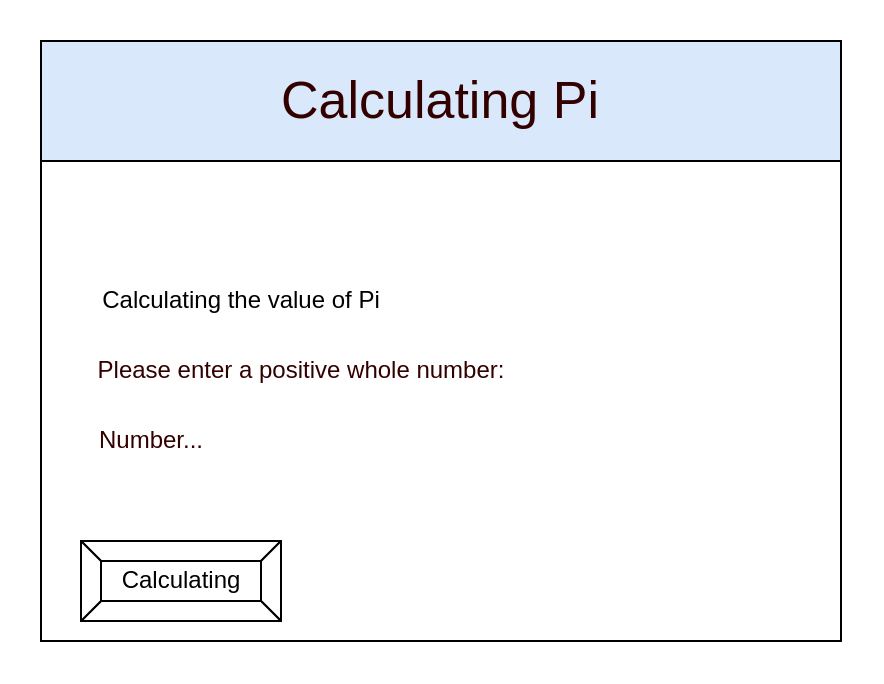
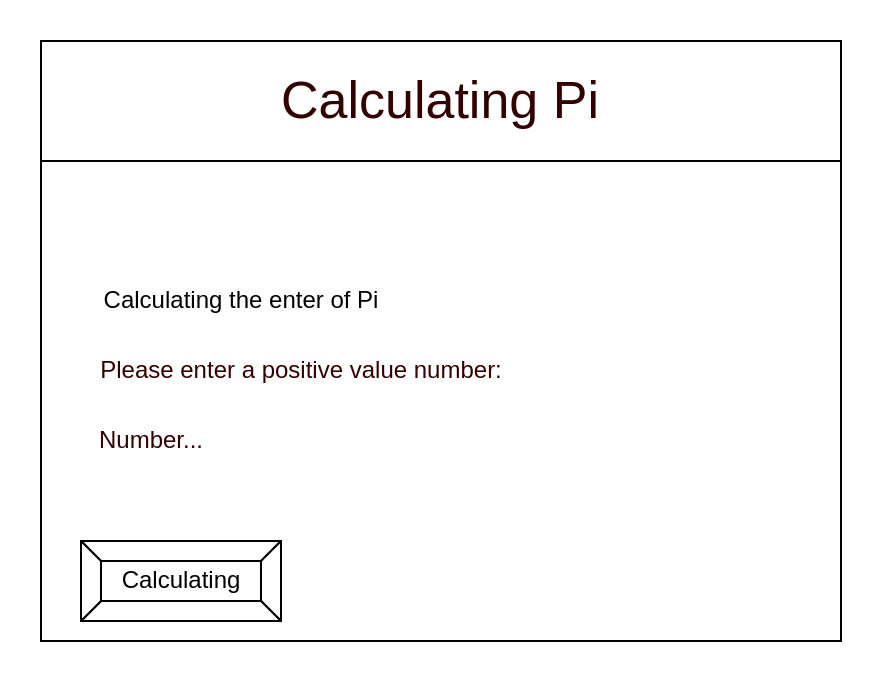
(441, 101) -> (441, 101)
(242, 301) -> (242, 301)
(302, 361) -> (302, 361)
